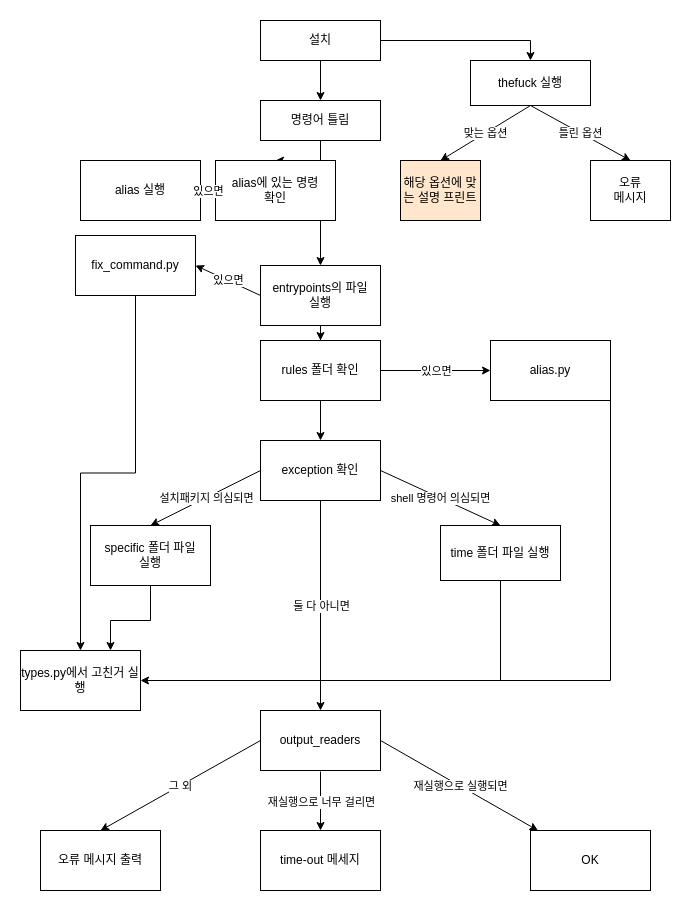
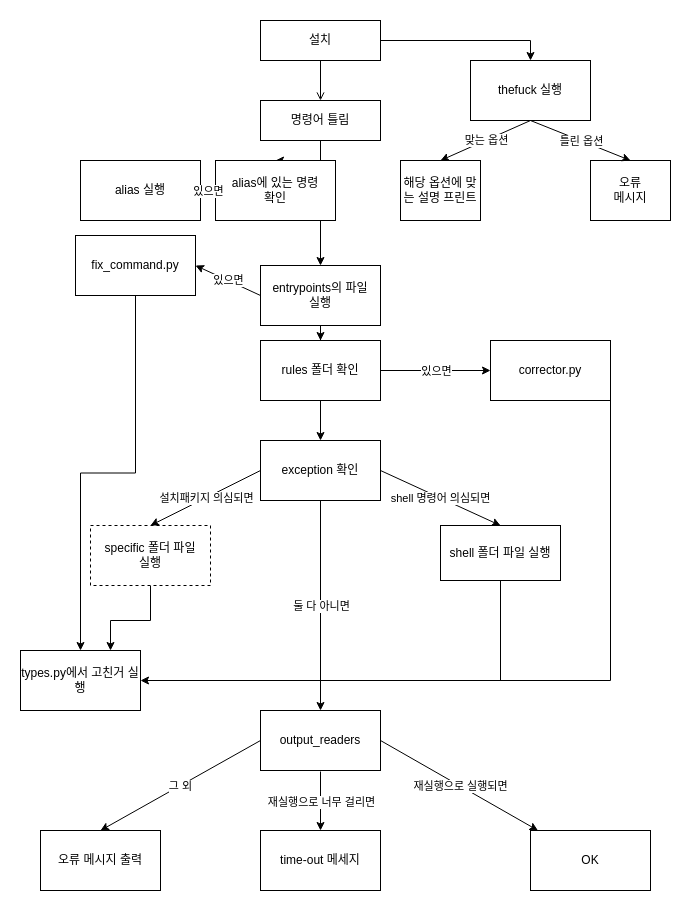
(531, 83) -> (531, 91)
(321, 92) -> (321, 94)
(441, 191) -> (441, 191)
(551, 371) -> (551, 371)
(501, 554) -> (501, 554)
(151, 556) -> (151, 556)
